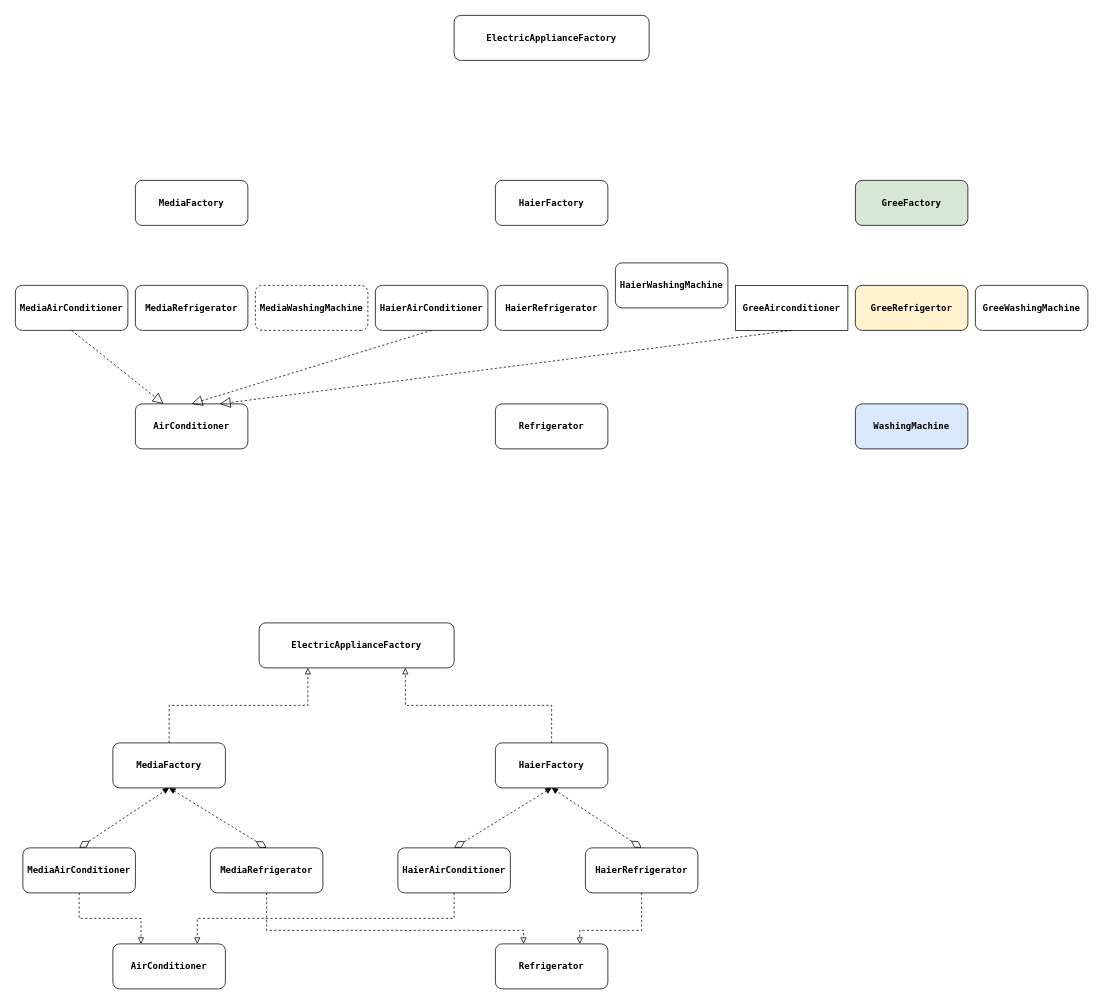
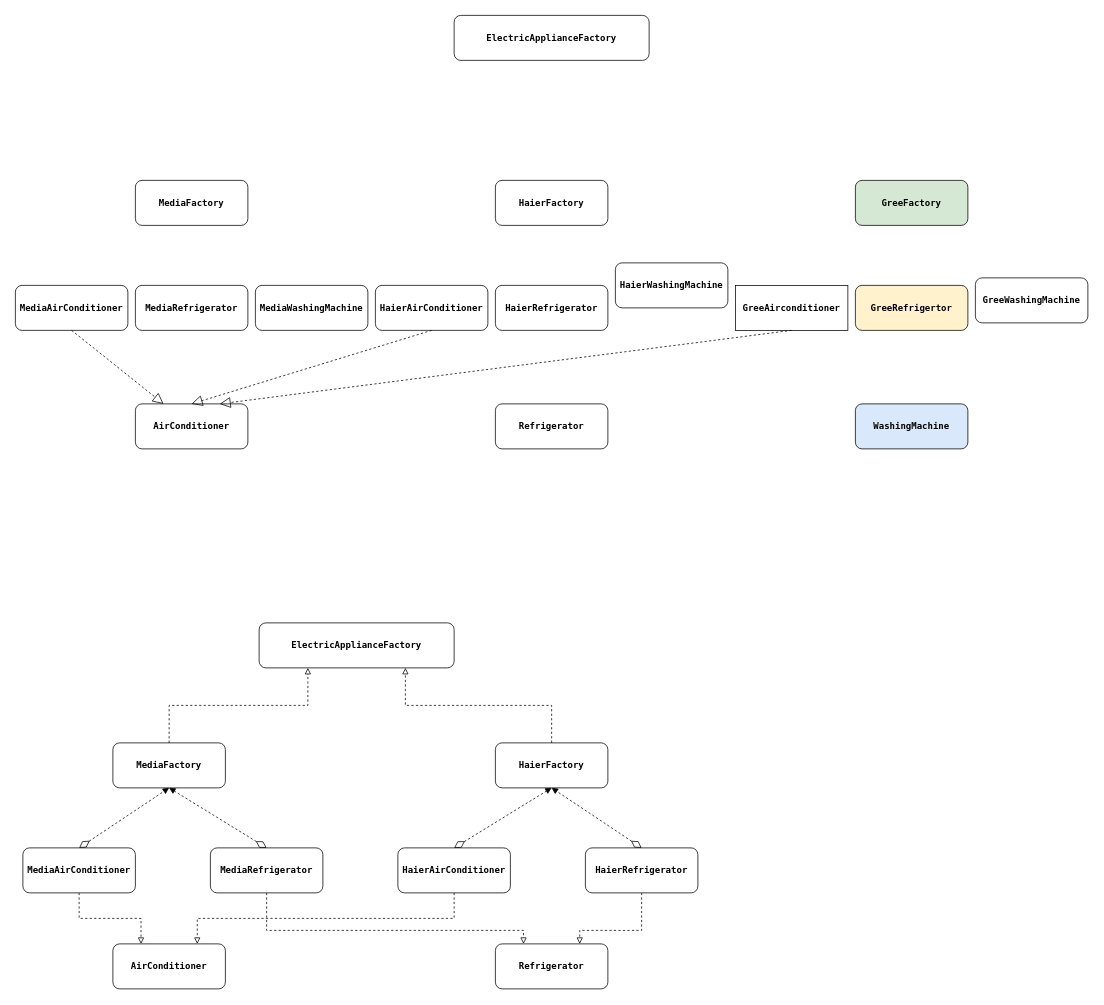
(312, 308) -> (312, 308)
(1032, 308) -> (1032, 300)
